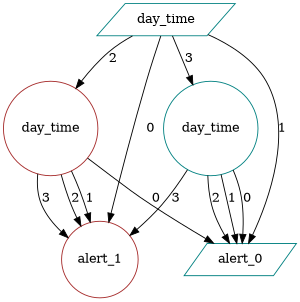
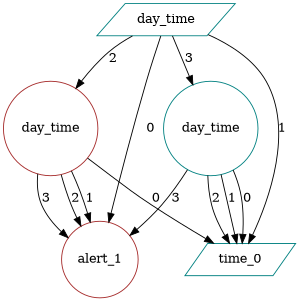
(240, 260) -> (240, 260)
